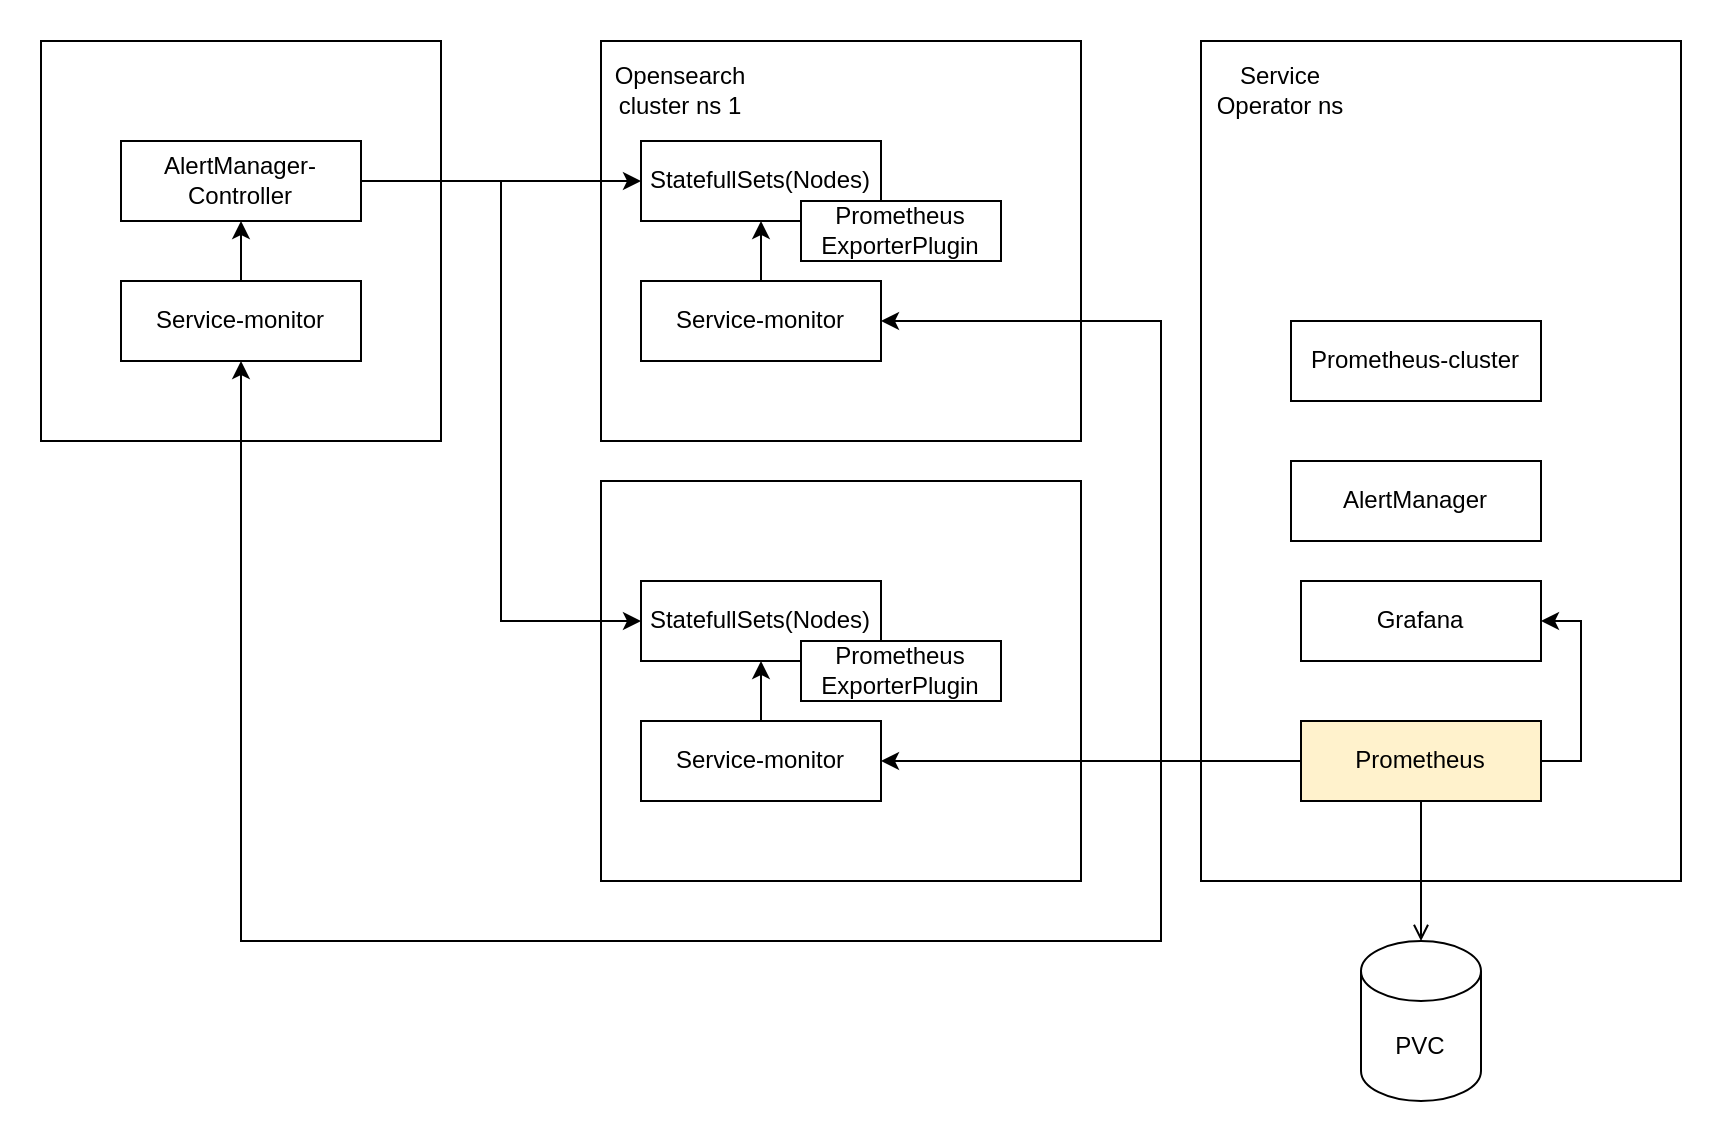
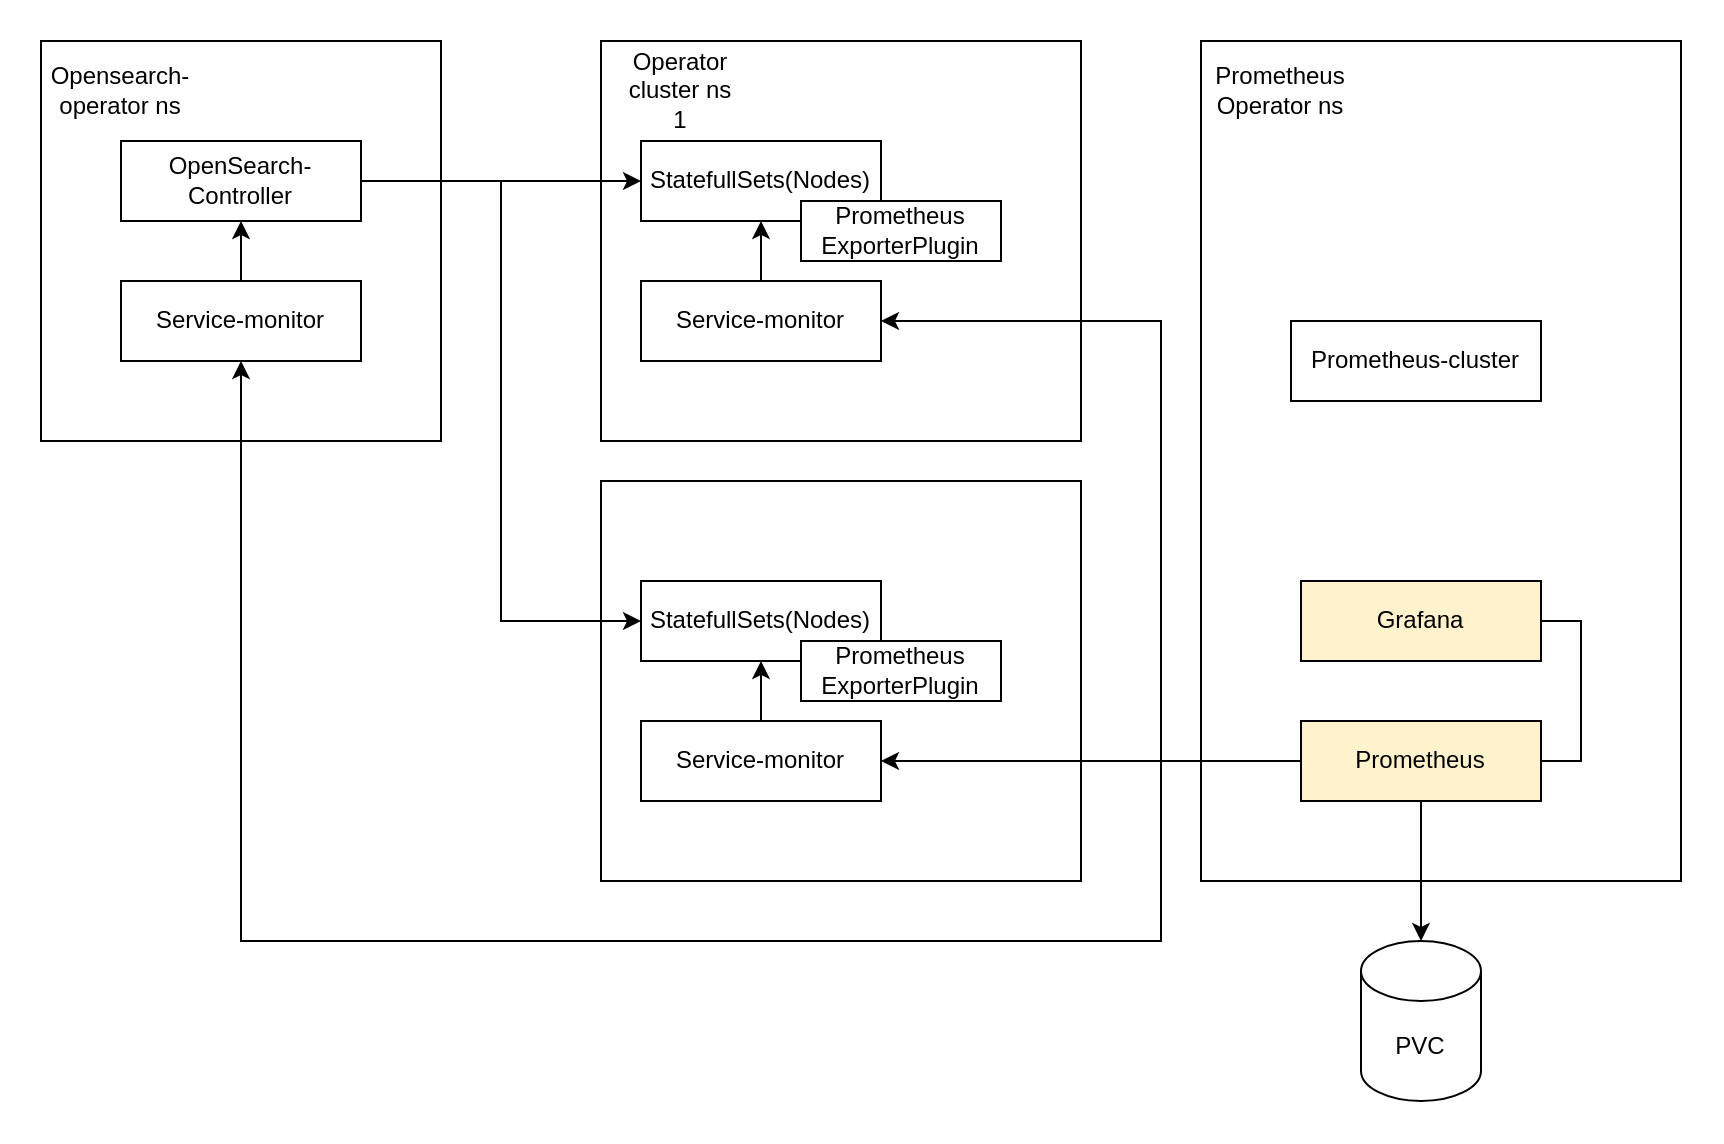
none -> (121, 91)
(681, 91) -> (681, 91)
(1281, 91) -> (1281, 91)
(241, 181) -> (241, 181)
(1416, 501) -> none
(1421, 621) -> (1421, 621)
(1556, 621) -> (1550, 621)
(1421, 928) -> (1421, 926)
